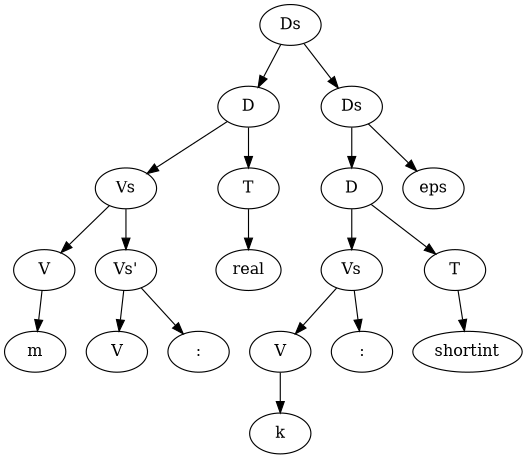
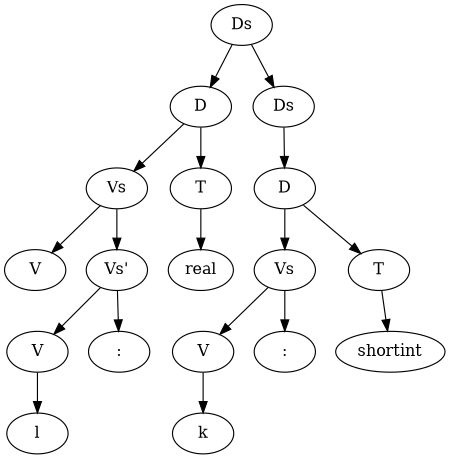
(433, 188) -> none
(35, 352) -> none
none -> (37, 433)
